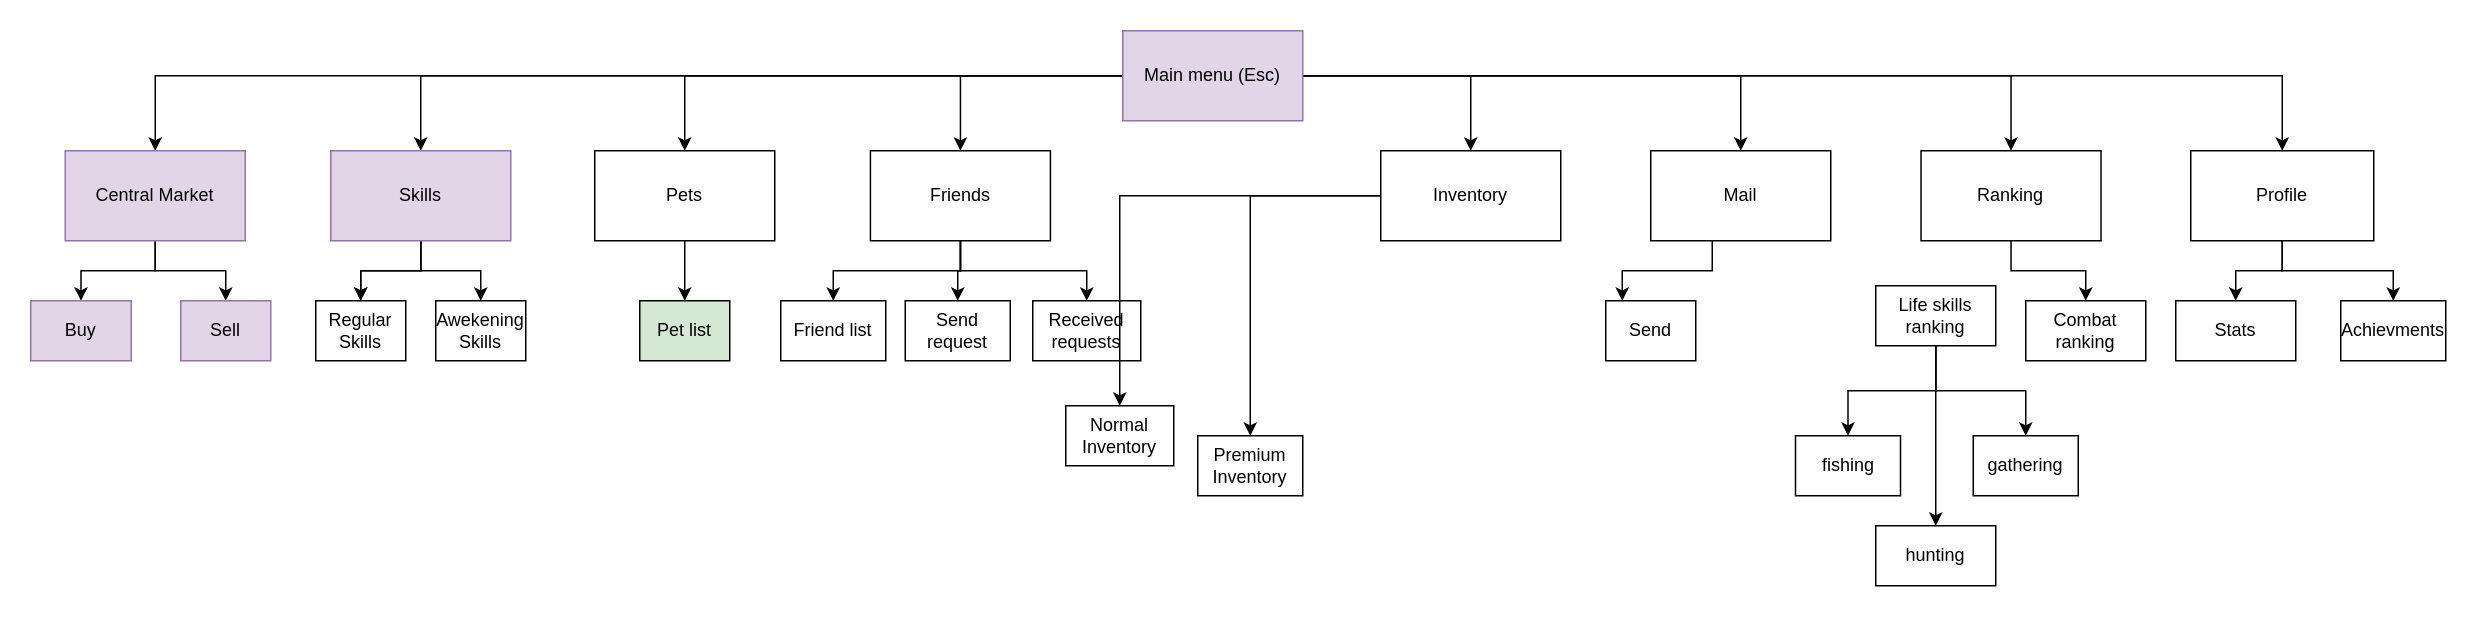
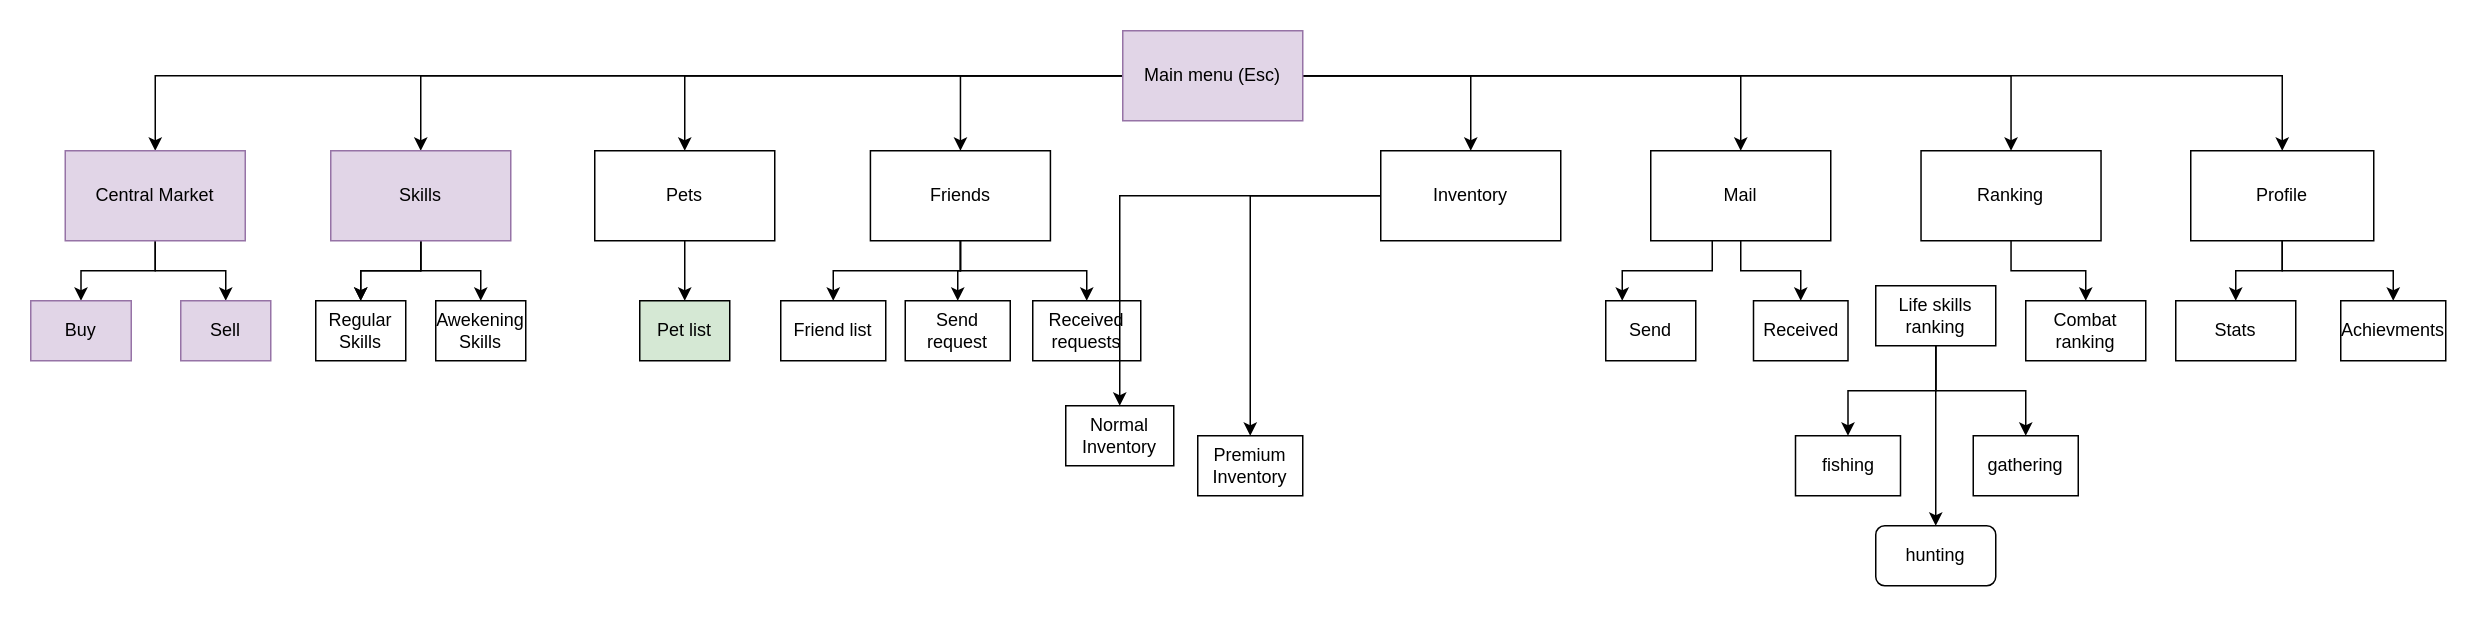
none -> (1766, 271)
none -> (1801, 331)
(1936, 556) -> (1936, 556)
